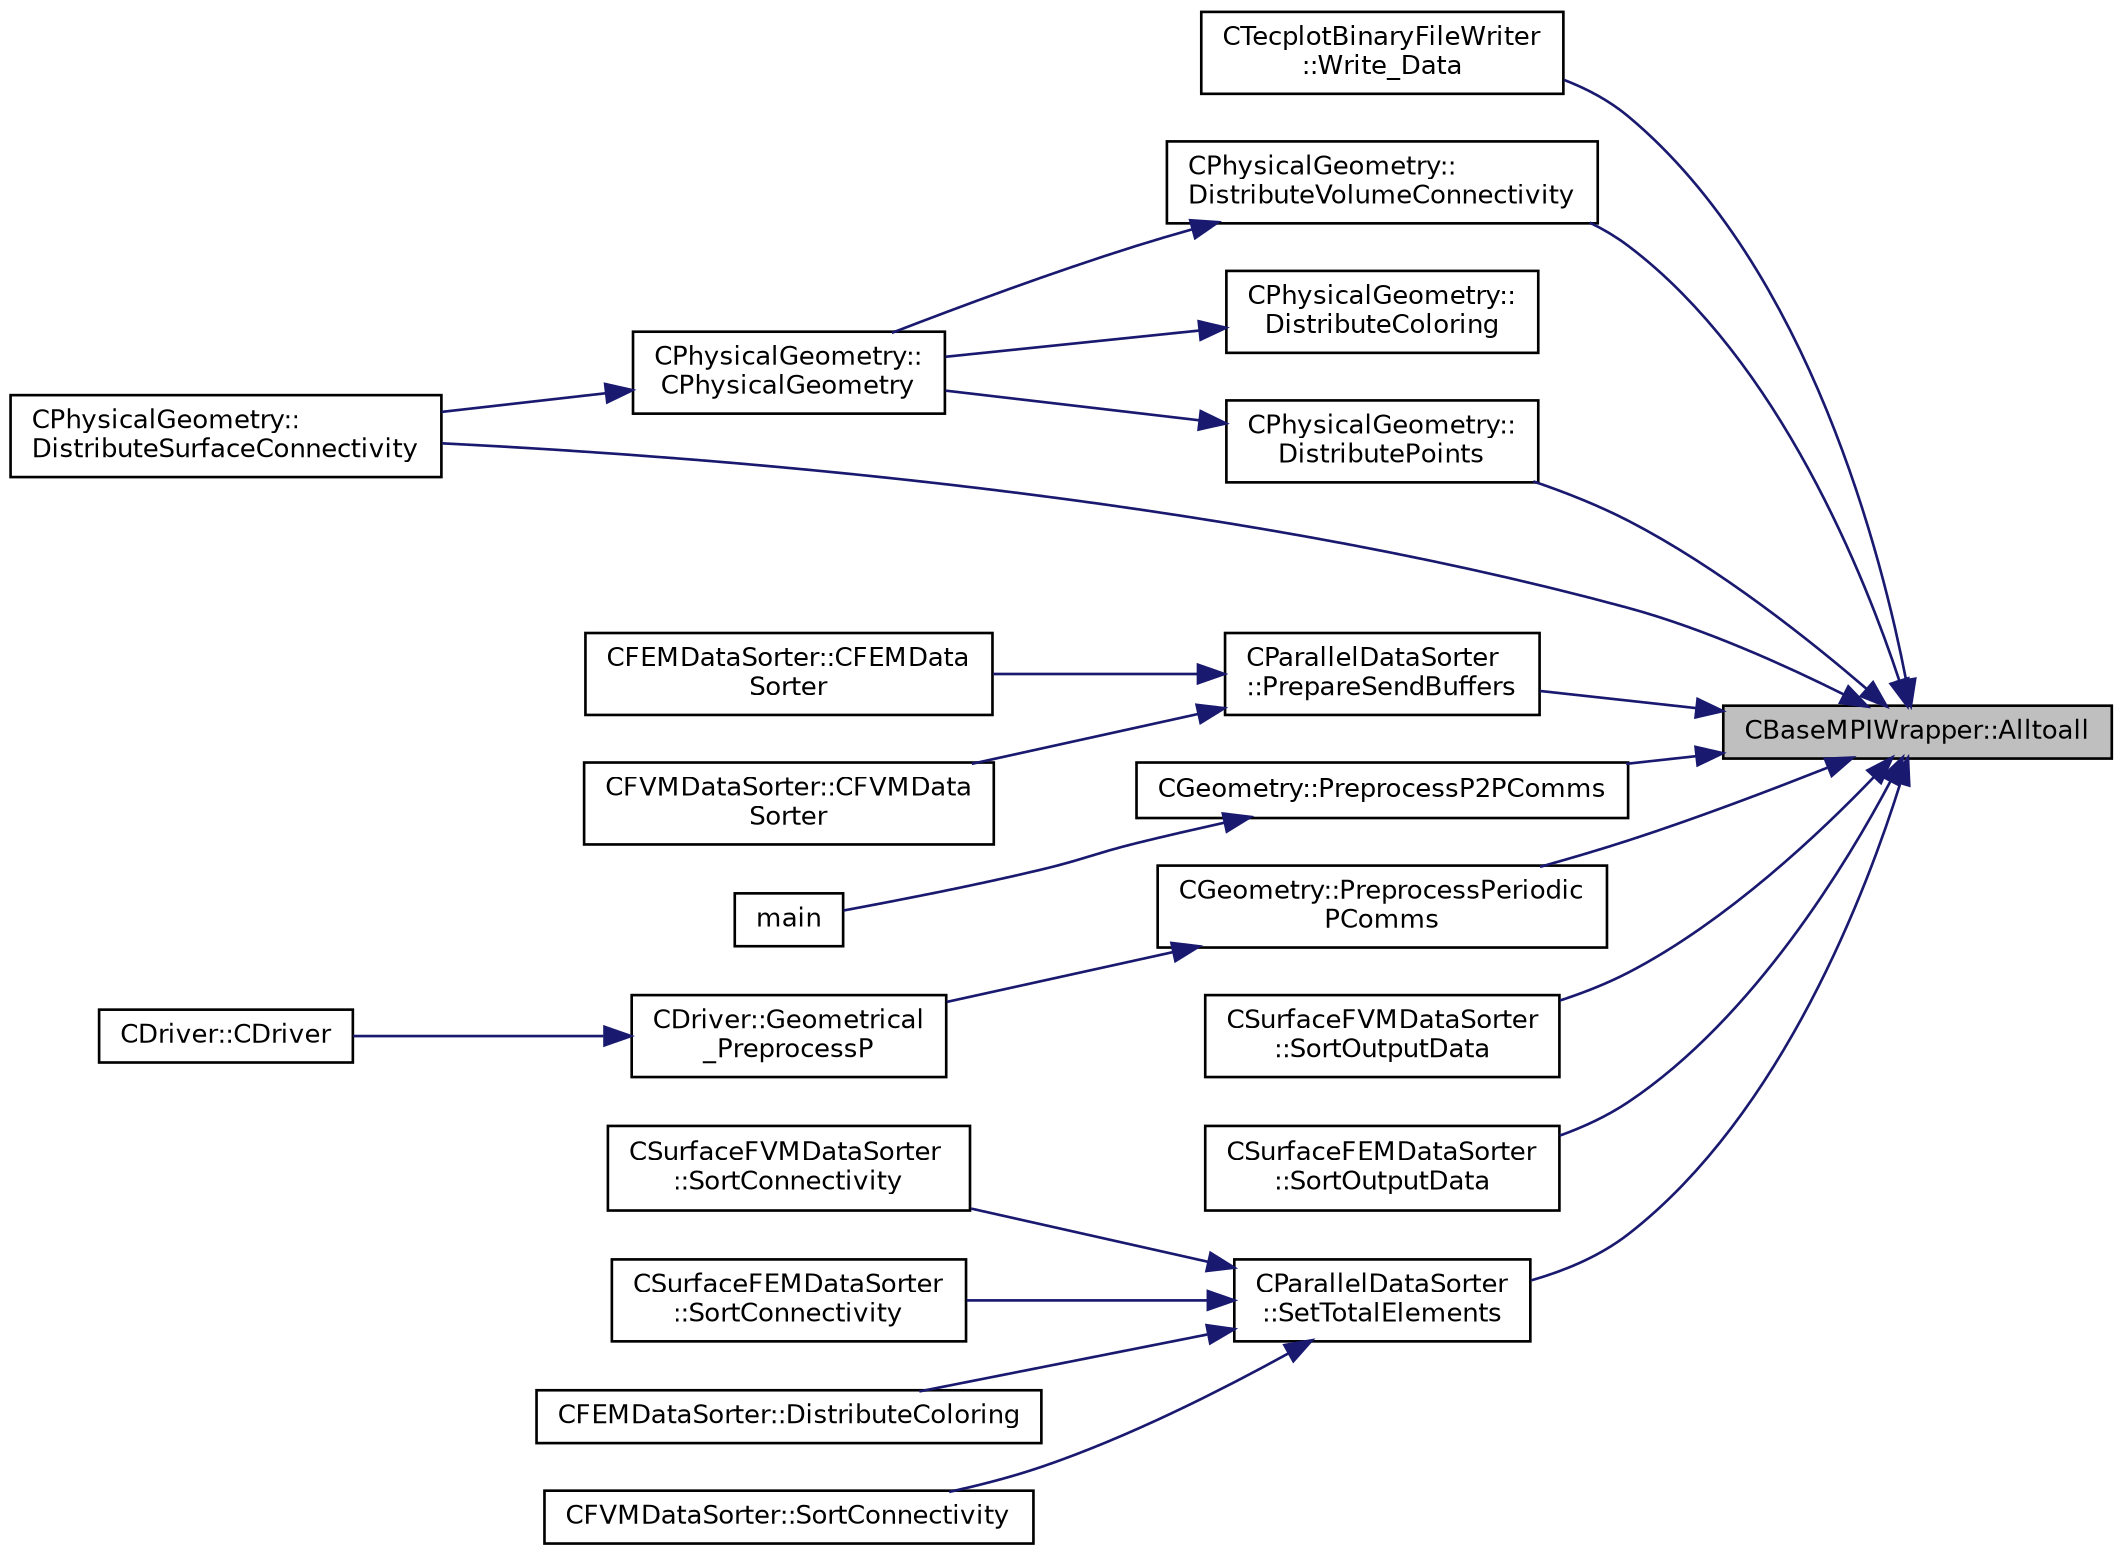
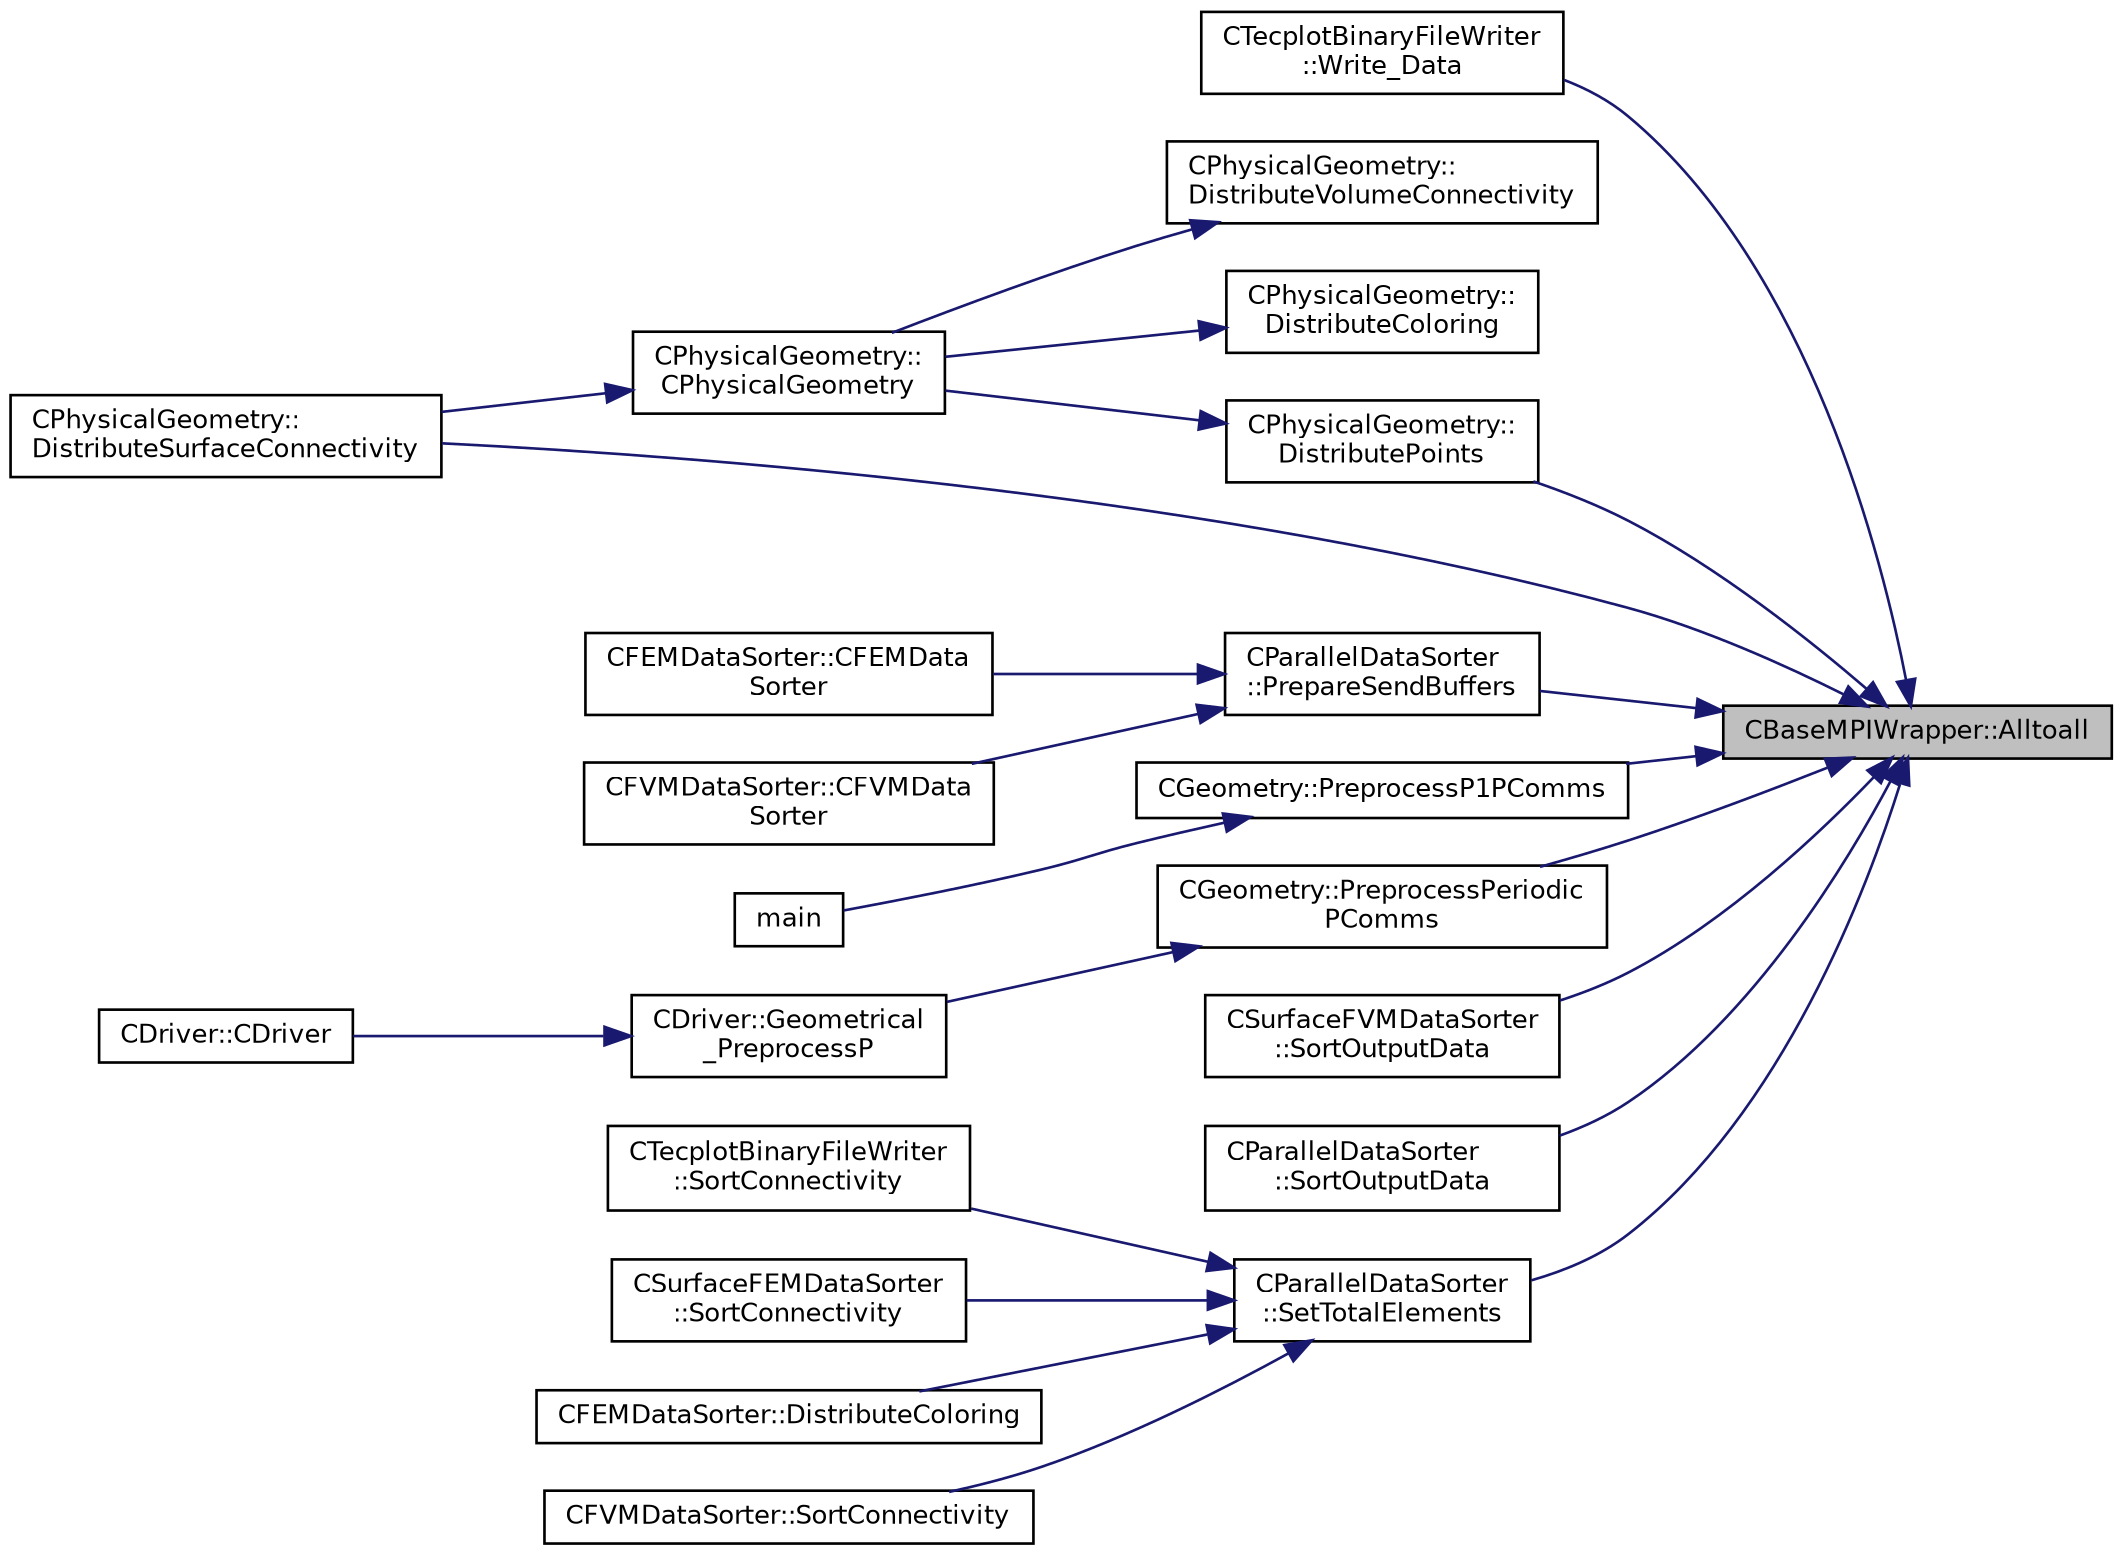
(1782, 424) -> none
(1382, 790) -> (1382, 790)
(789, 1168) -> (789, 1168)
(1382, 1168) -> (1382, 1168)
